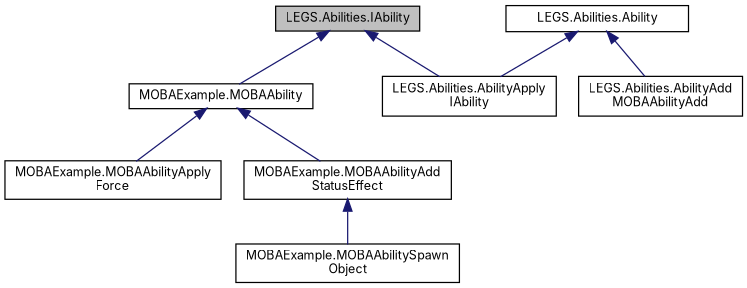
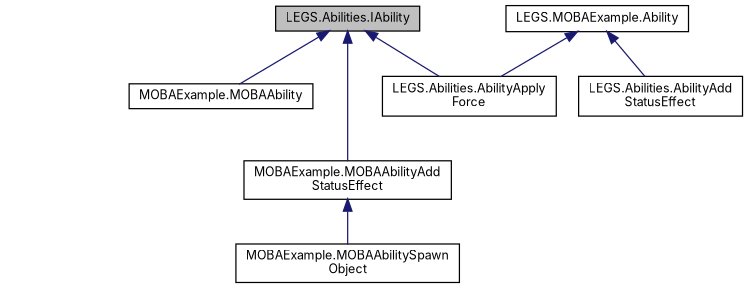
(597, 19) -> (597, 19)
(469, 96) -> (469, 96)
(661, 96) -> (661, 96)
(284, 138) -> (348, 102)
(113, 180) -> none
